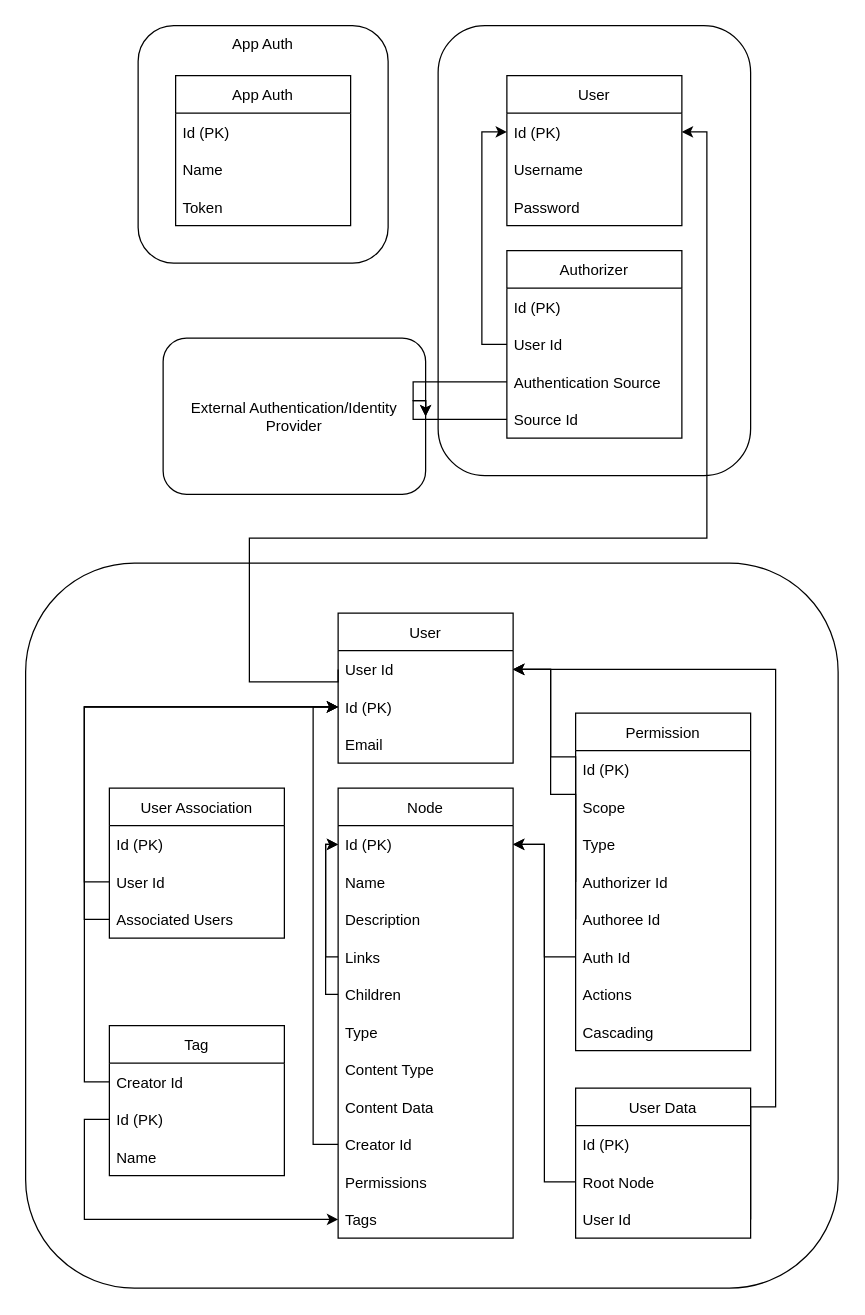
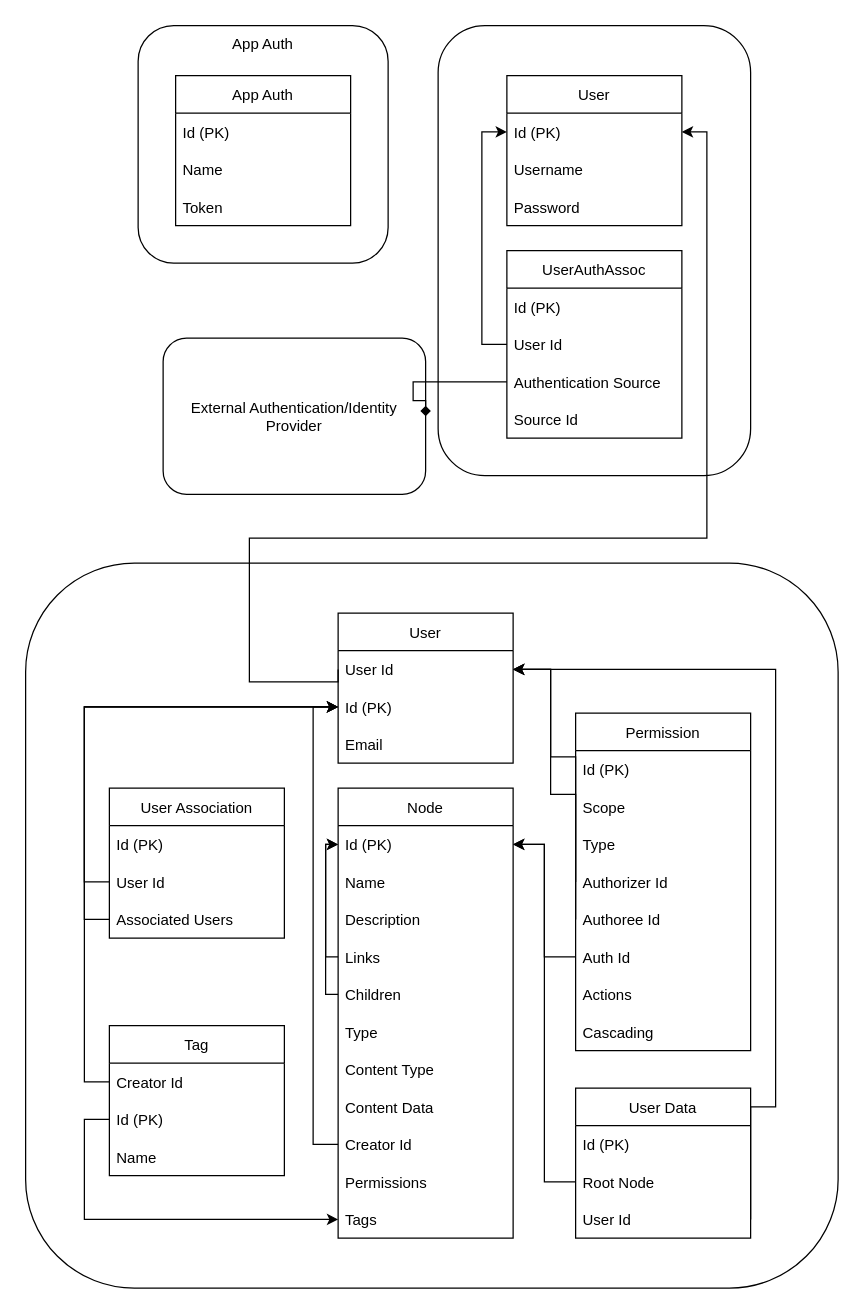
(594, 270) -> (594, 270)
(413, 398) -> (413, 398)
(450, 419) -> none
